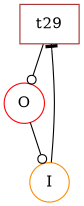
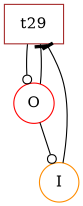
none -> (41, 67)
